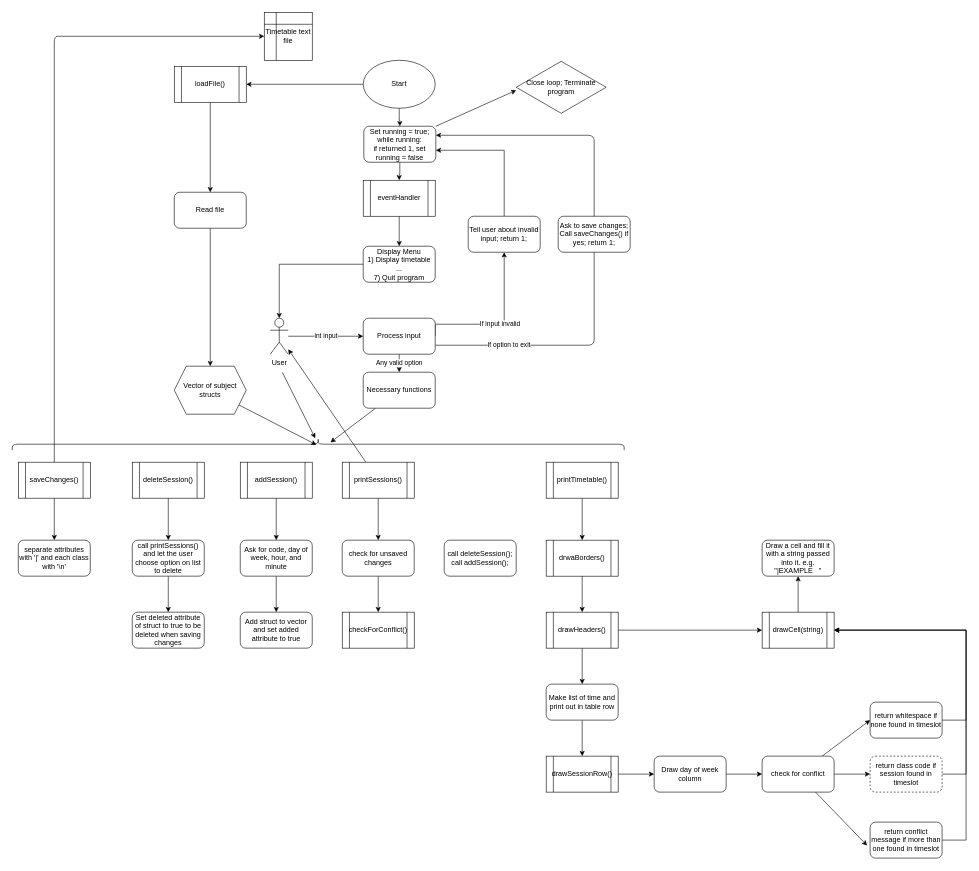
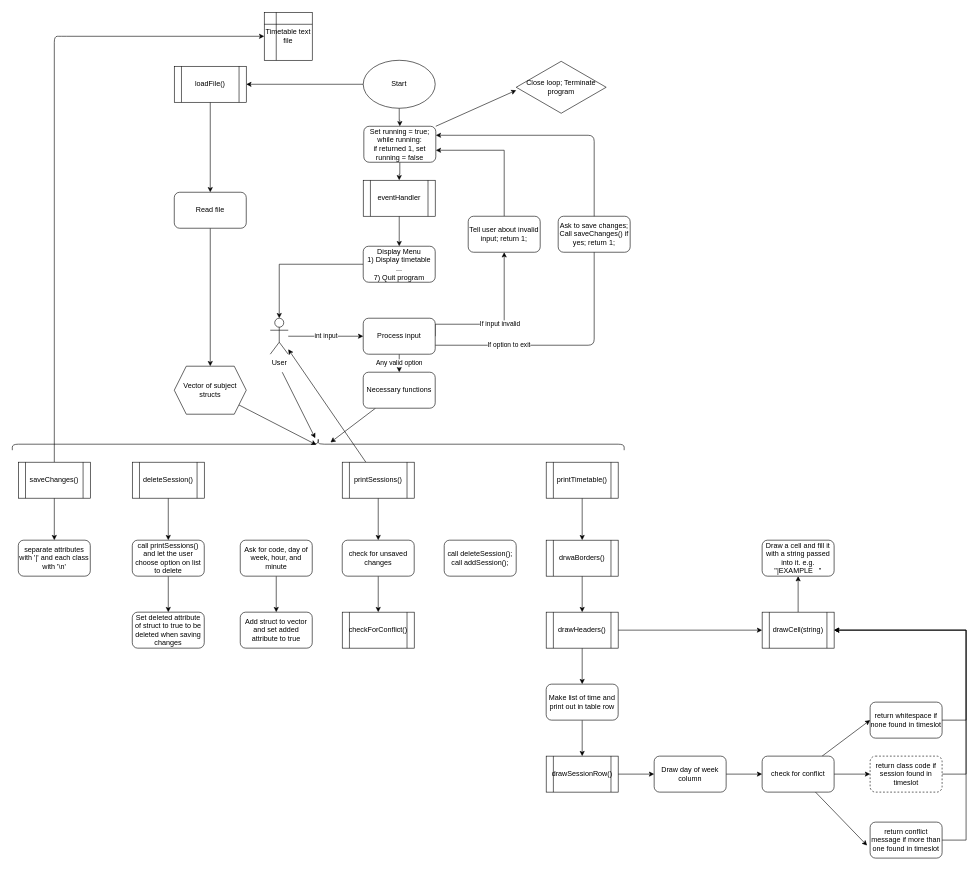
(276, 480) -> none
(276, 534) -> none
